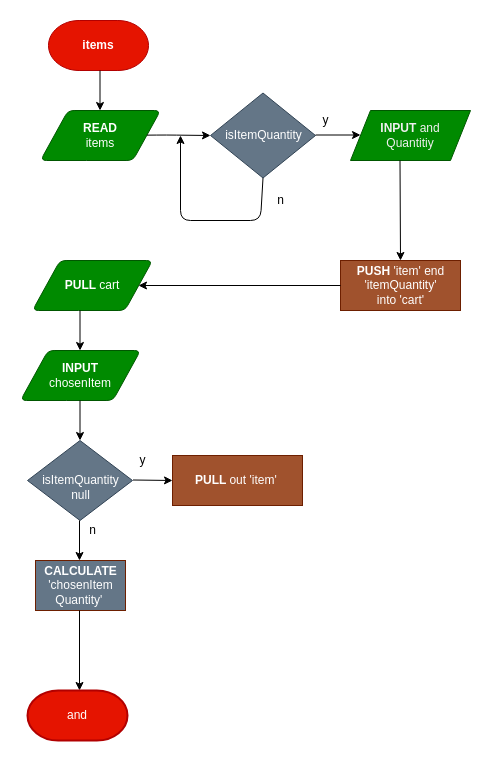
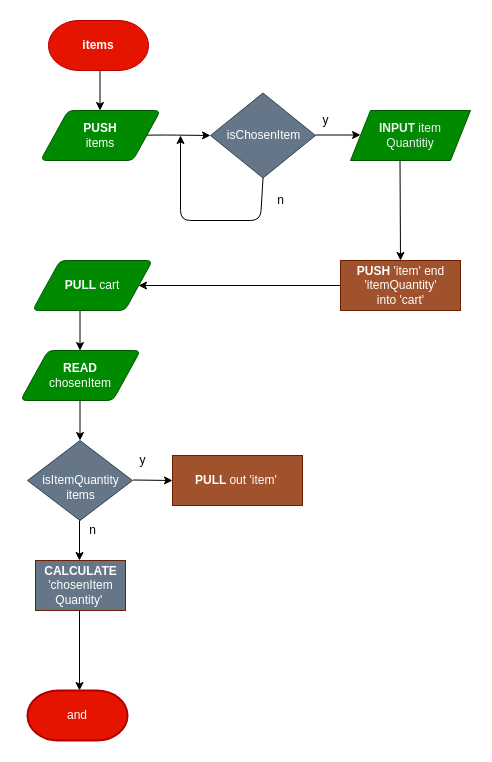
(101, 136) -> (101, 136)
(264, 136) -> (264, 136)
(411, 136) -> (411, 136)
(81, 376) -> (81, 376)
(81, 481) -> (81, 481)
